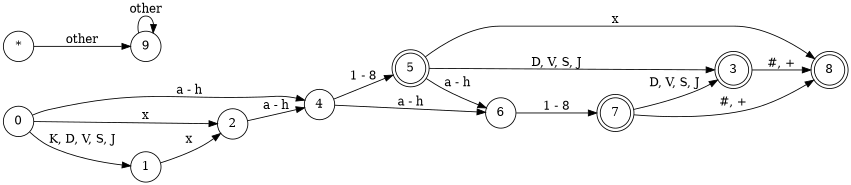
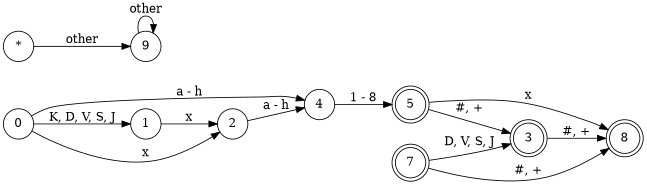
(556, 63) -> (470, 108)
(501, 113) -> none
